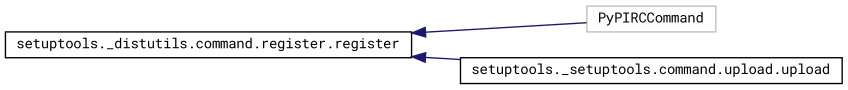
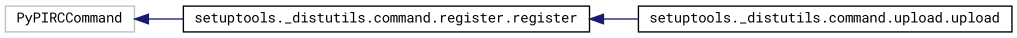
(506, 27) -> (166, 19)
(651, 71) -> (825, 19)
